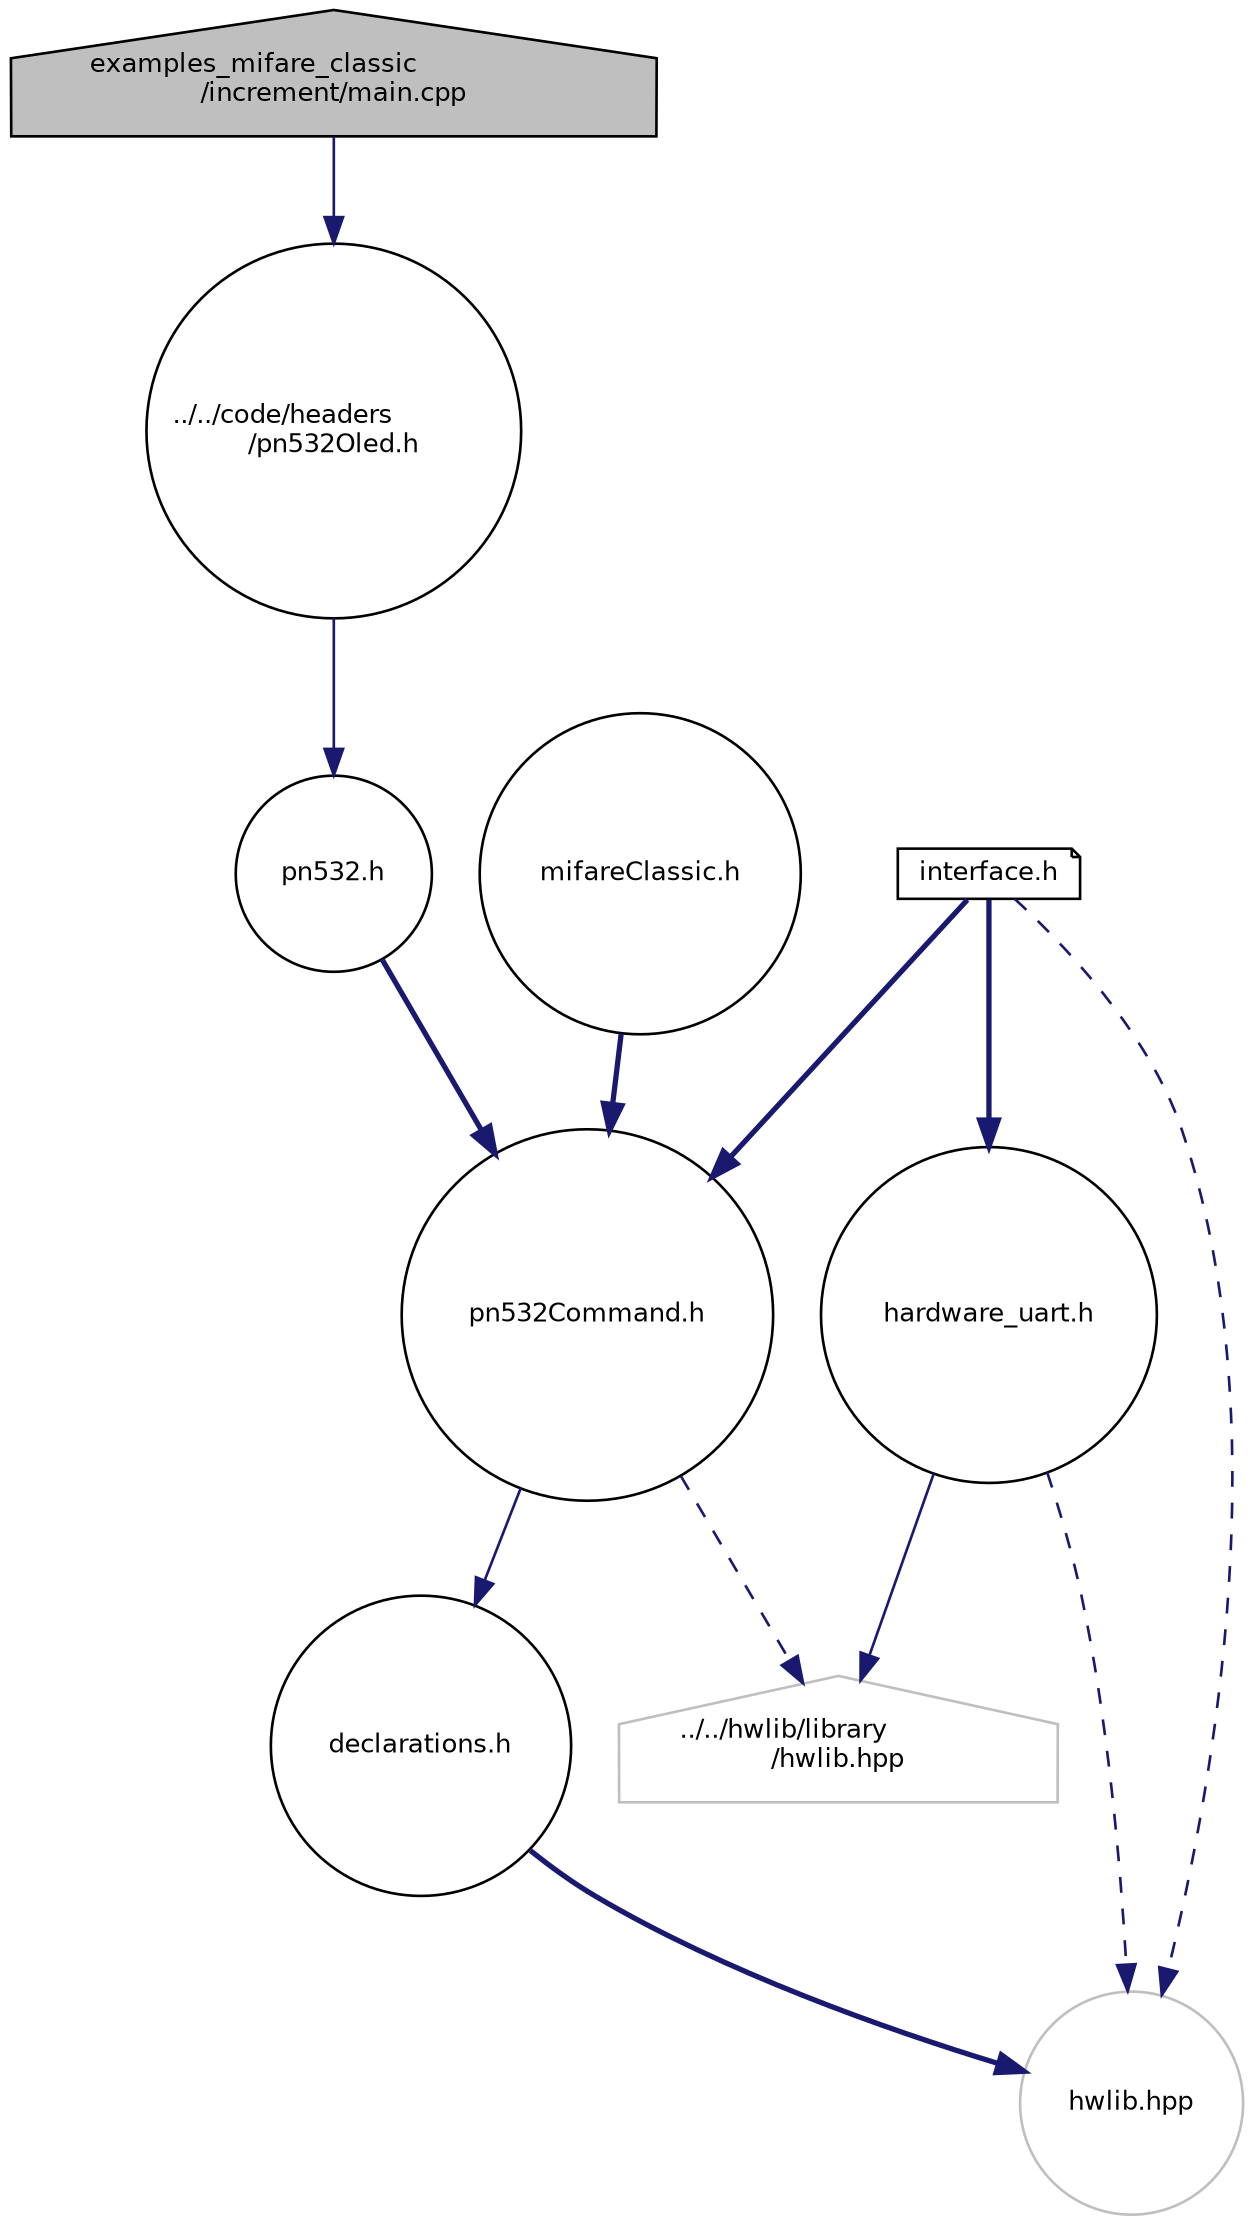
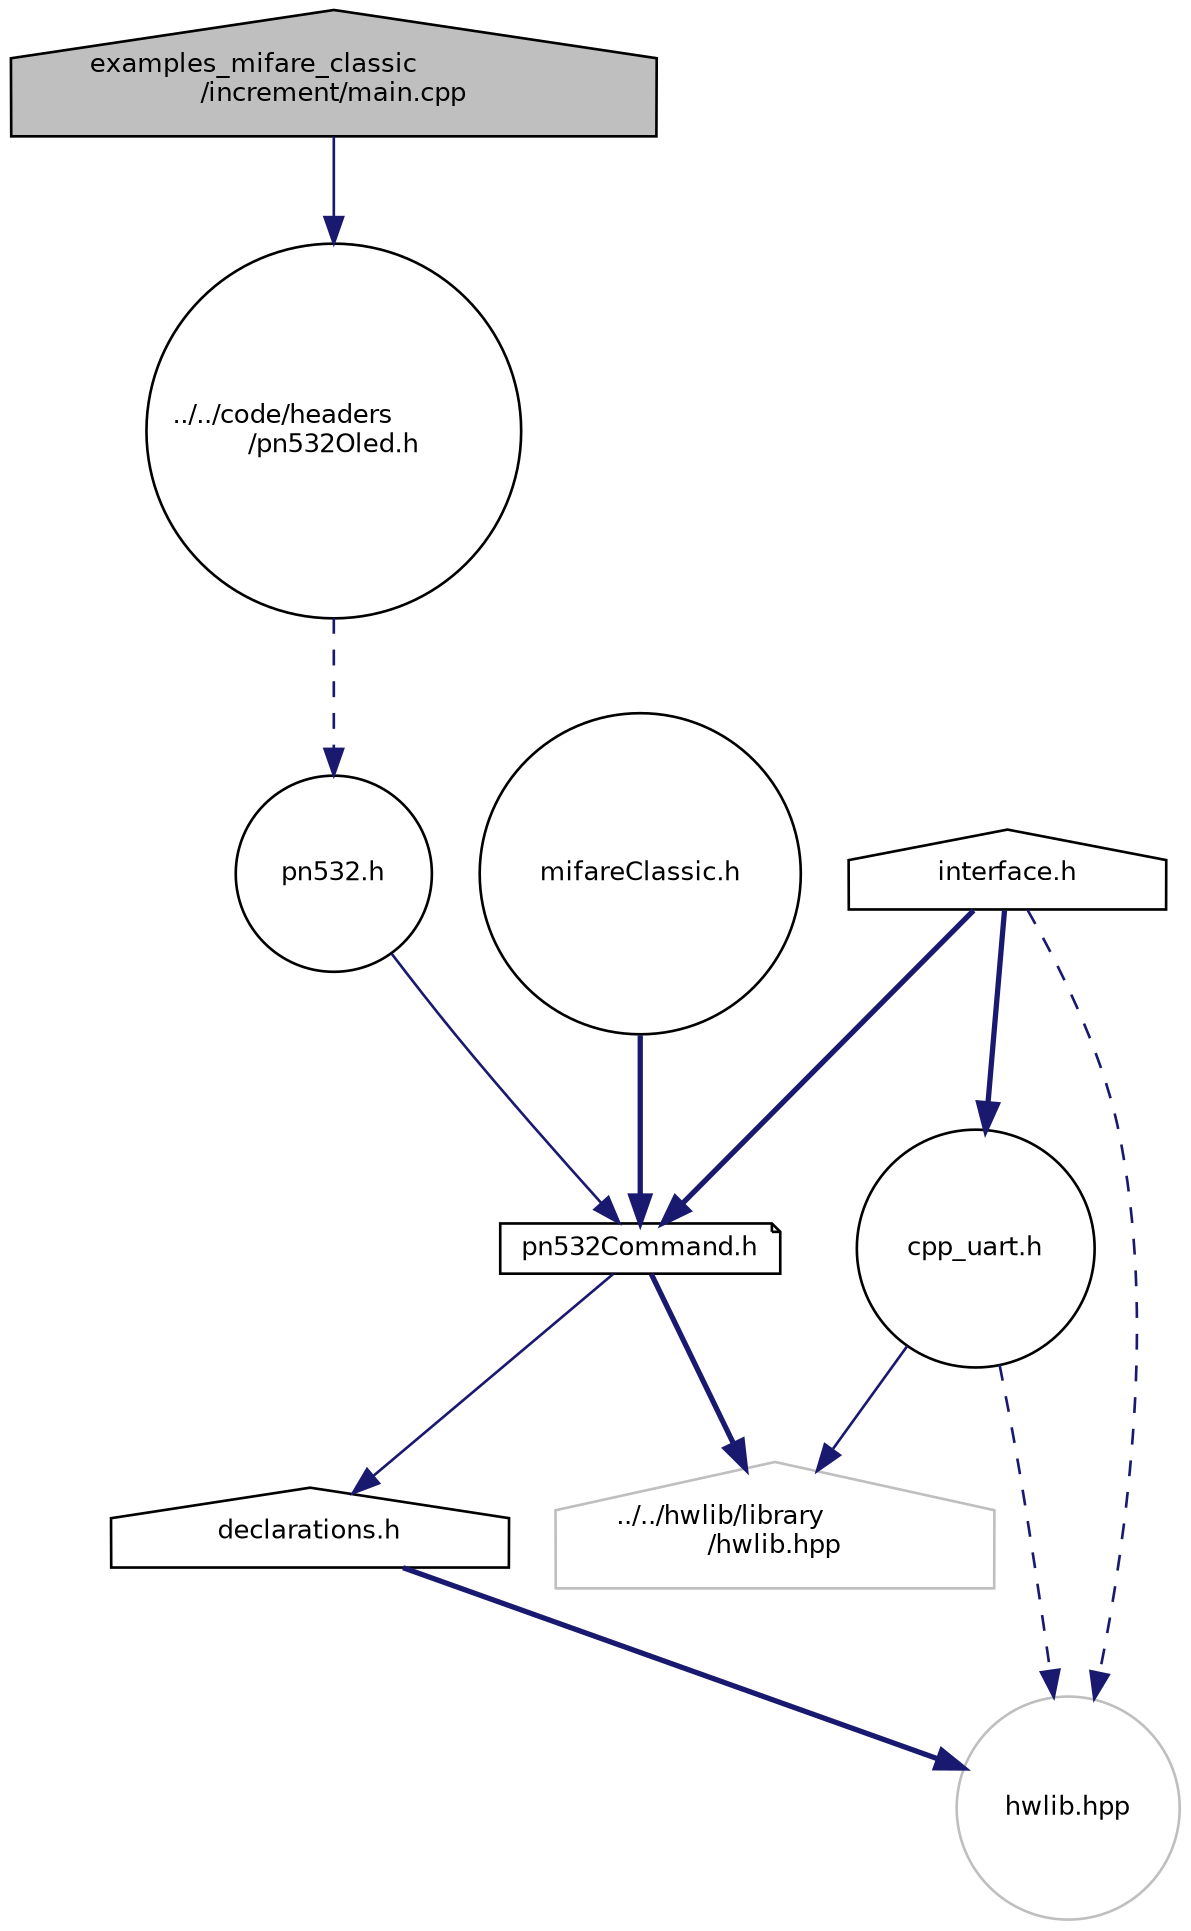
(334, 683) -> (334, 683)
(989, 874) -> (1007, 874)
(432, 1045) -> (494, 1081)
(587, 1315) -> (640, 1249)
(989, 1315) -> (976, 1249)
(735, 1568) -> (692, 1359)
(421, 1746) -> (310, 1532)
